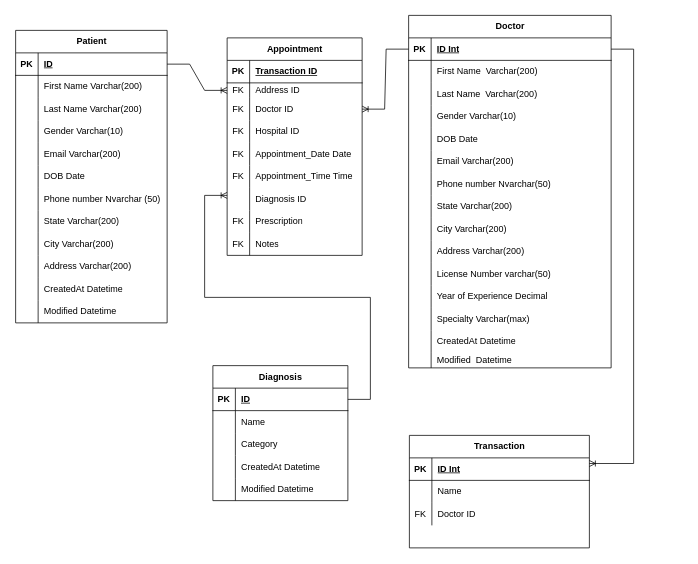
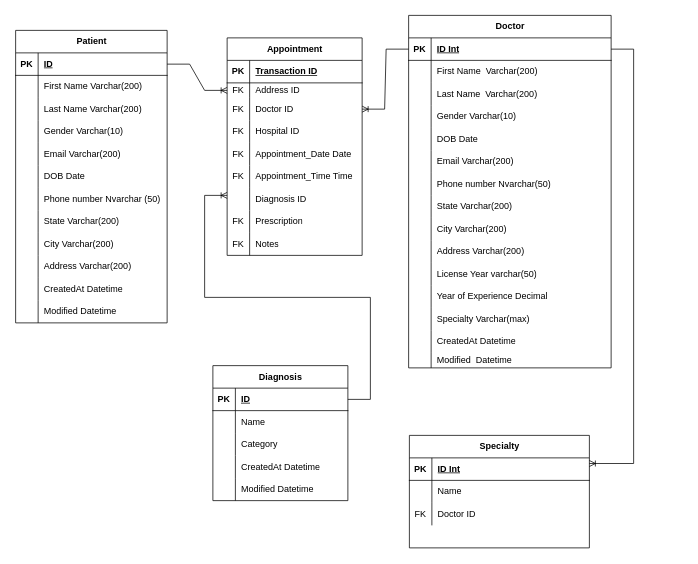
(499, 274) -> (494, 274)
(500, 447) -> (500, 447)
